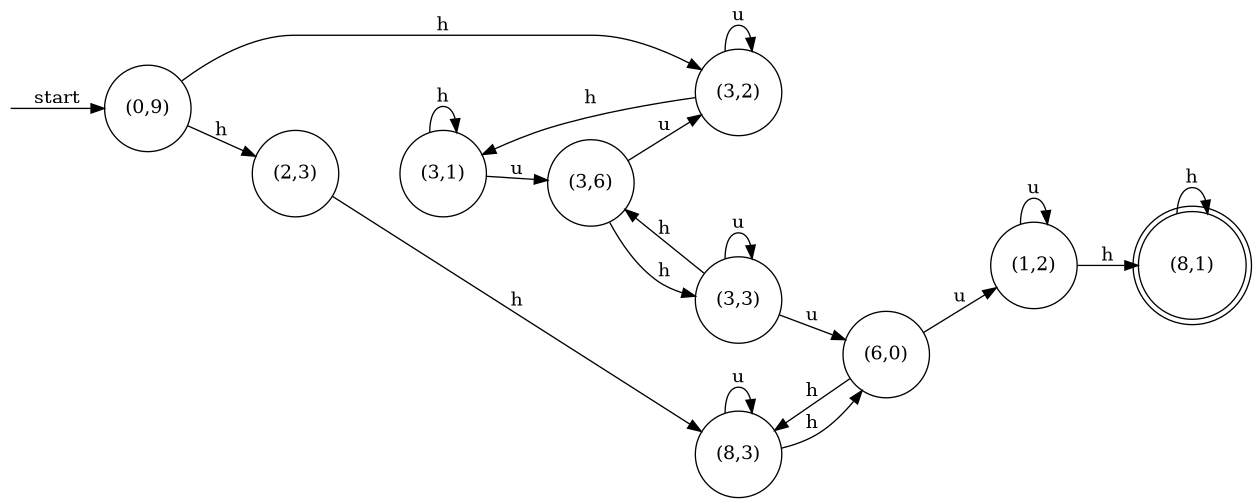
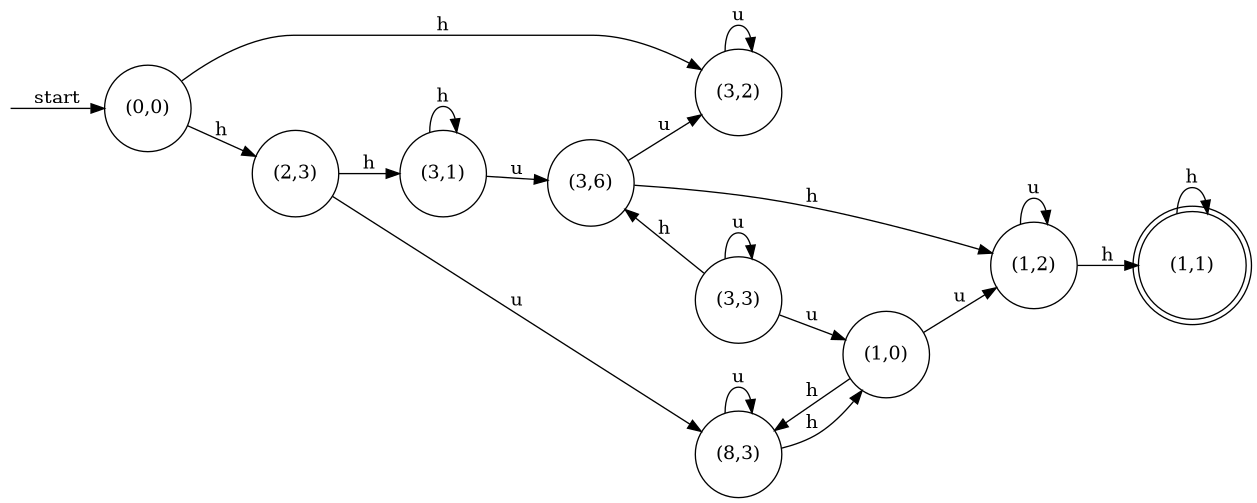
(148, 108) -> (148, 108)
(593, 116) -> (362, 174)
(639, 265) -> (809, 207)
(1192, 265) -> (1192, 265)
(517, 301) -> (517, 301)
(886, 355) -> (886, 355)
